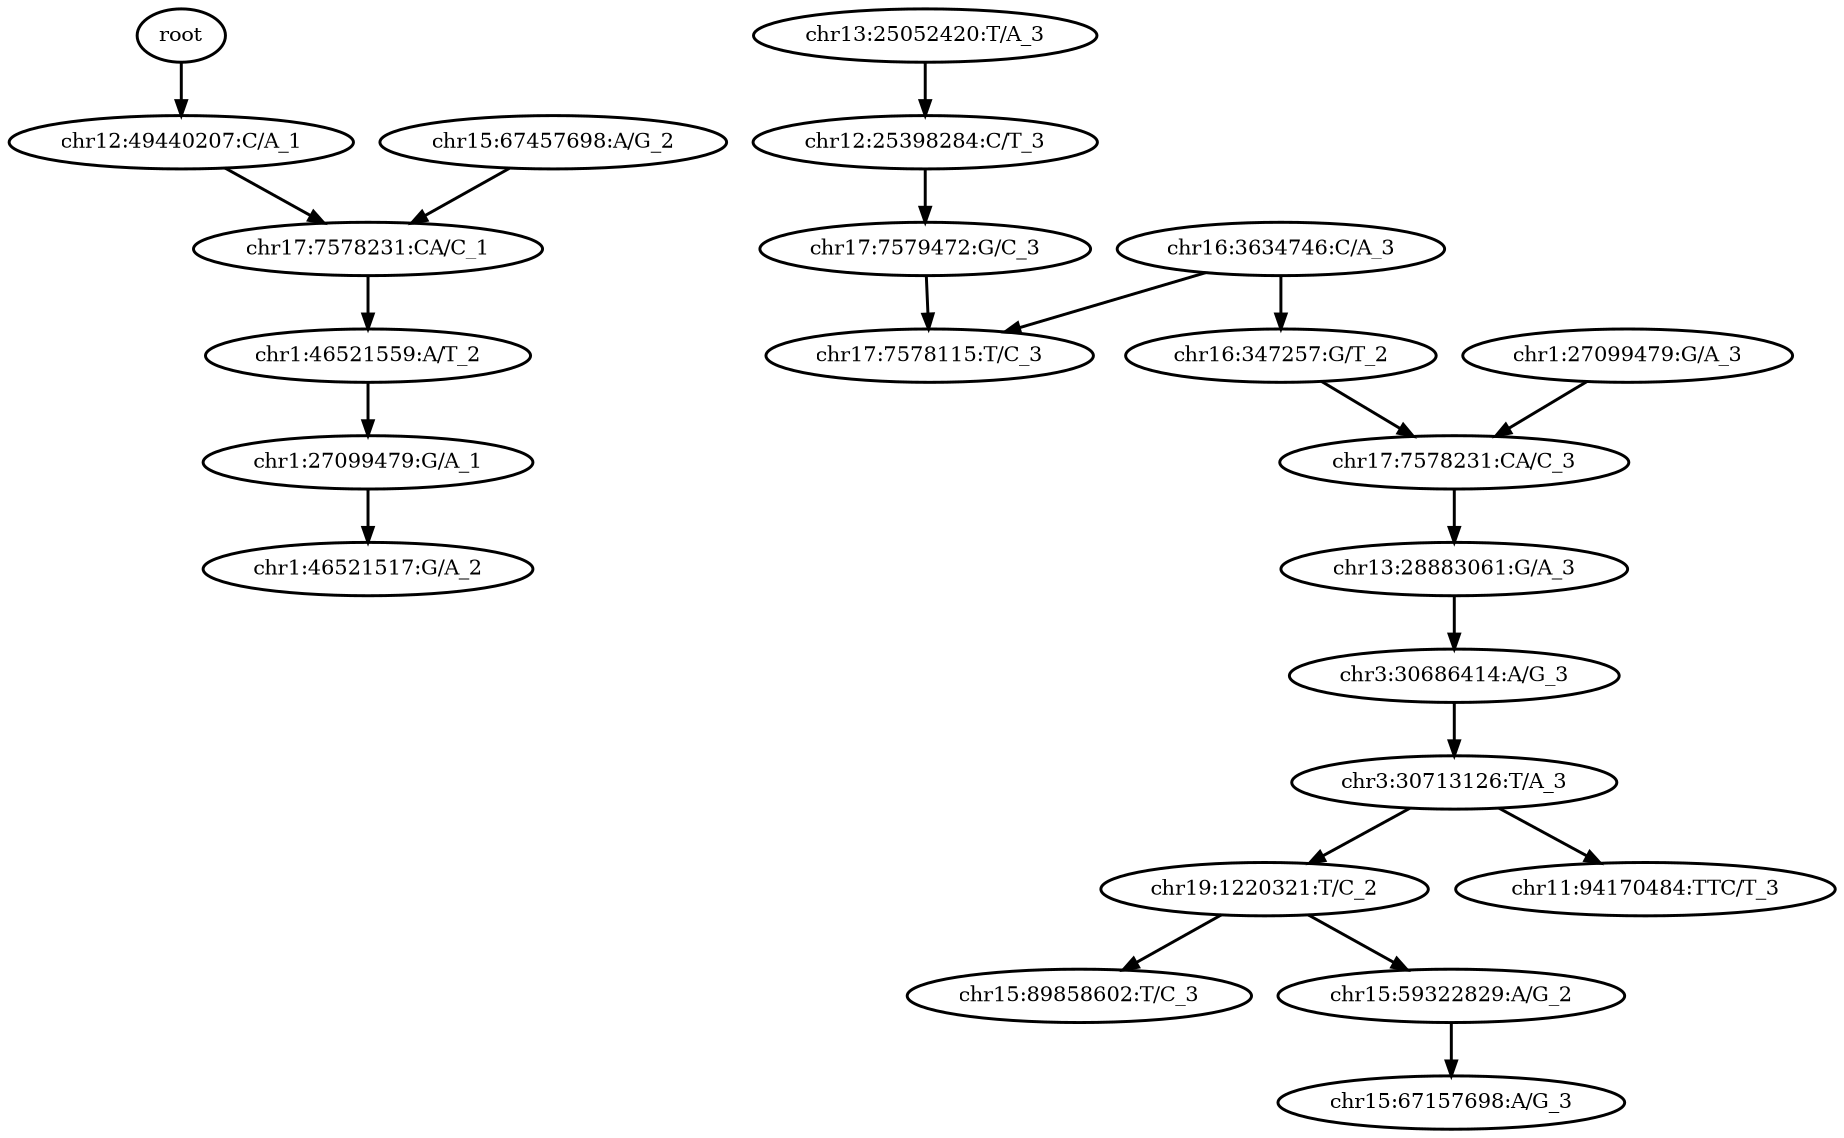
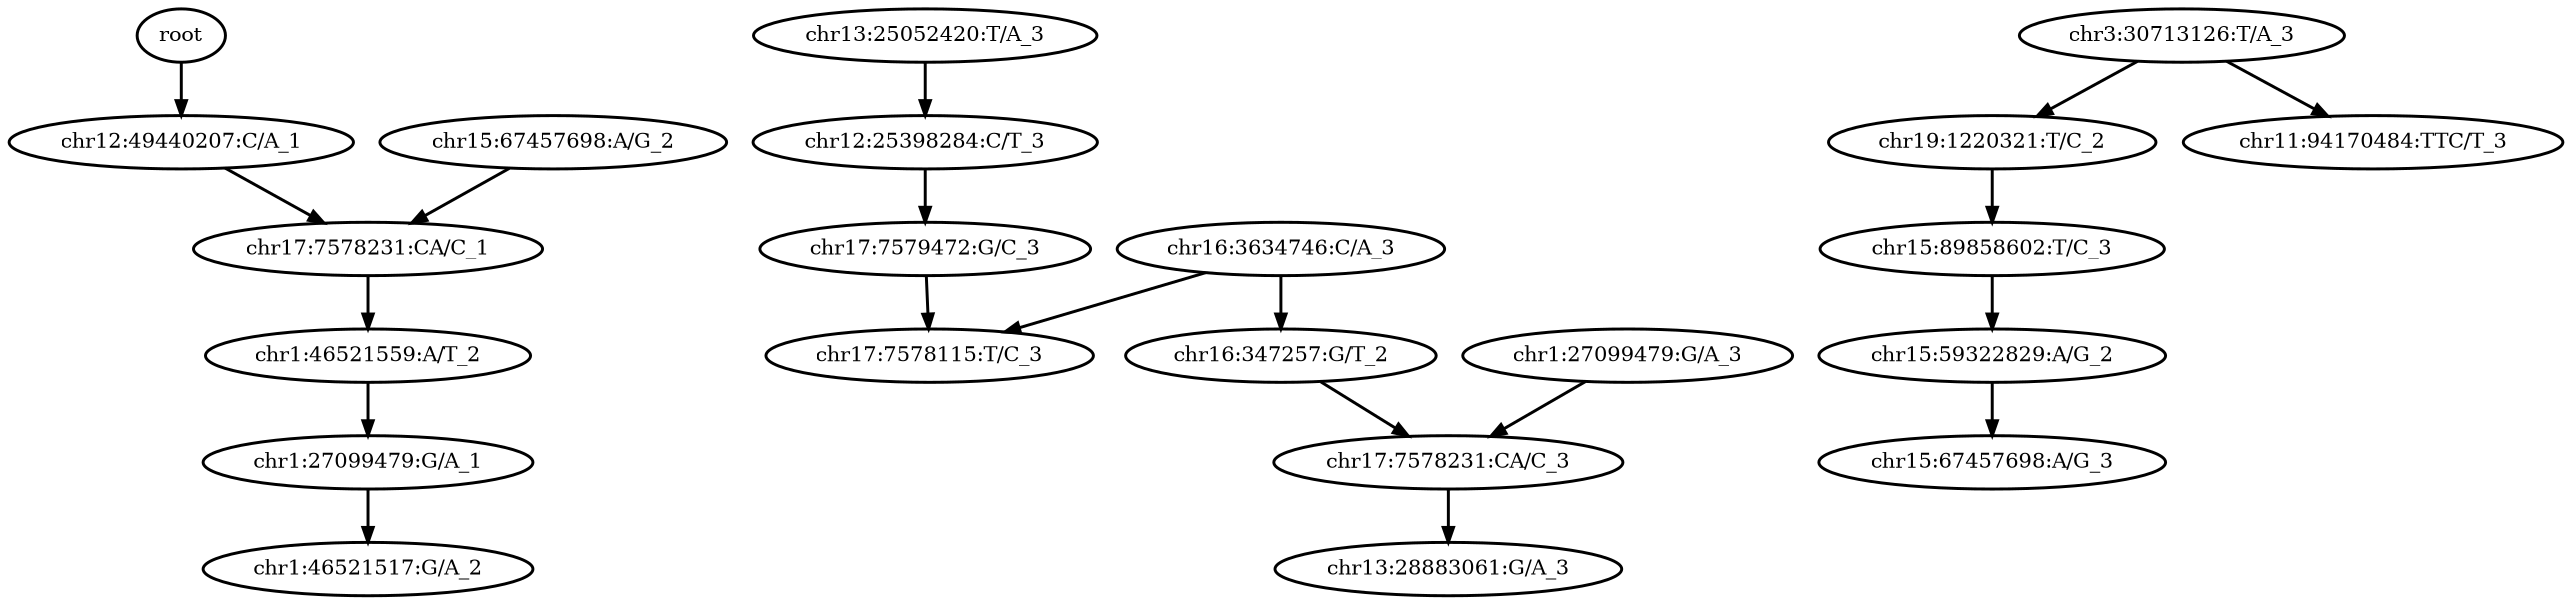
(1454, 676) -> none
(1351, 939) -> (1992, 295)
(1451, 1103) -> (1992, 462)
